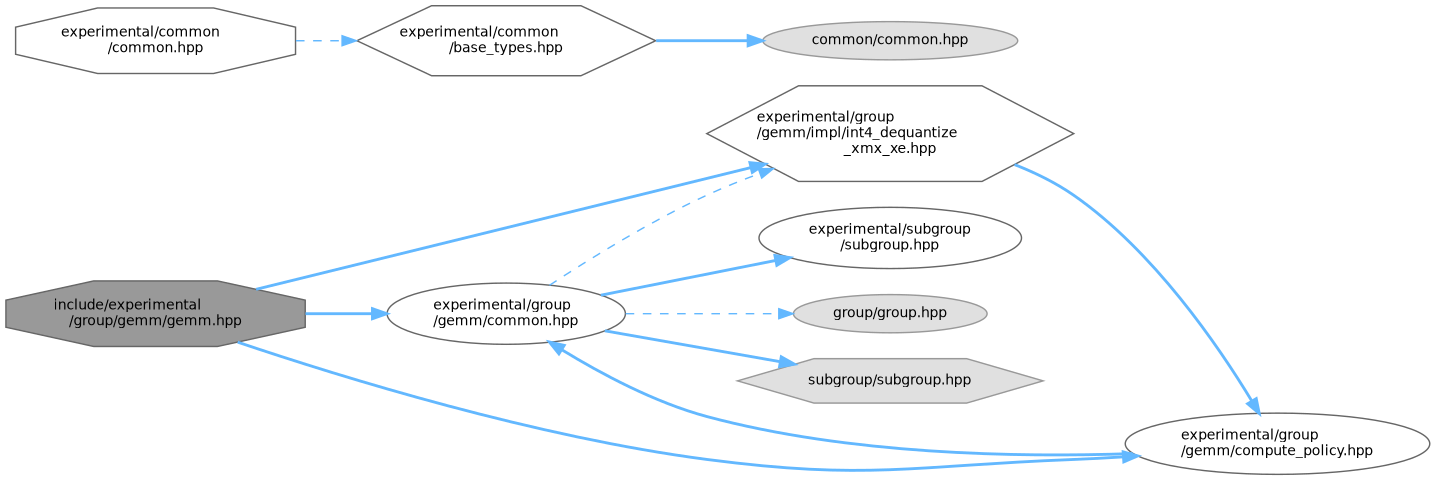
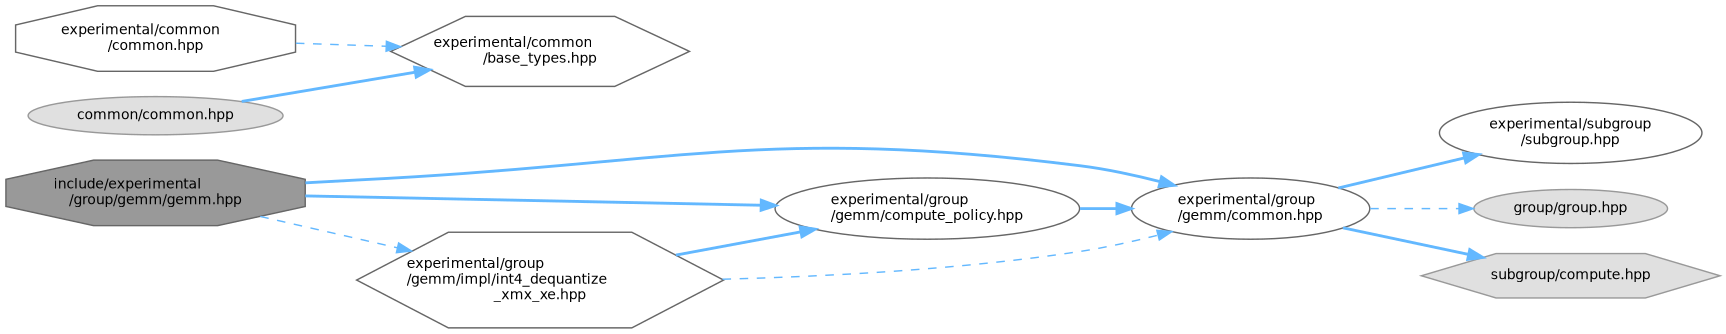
(702, 41) -> (329, 87)
(651, 223) -> (941, 268)
(503, 228) -> (329, 232)
(890, 381) -> (1571, 276)
